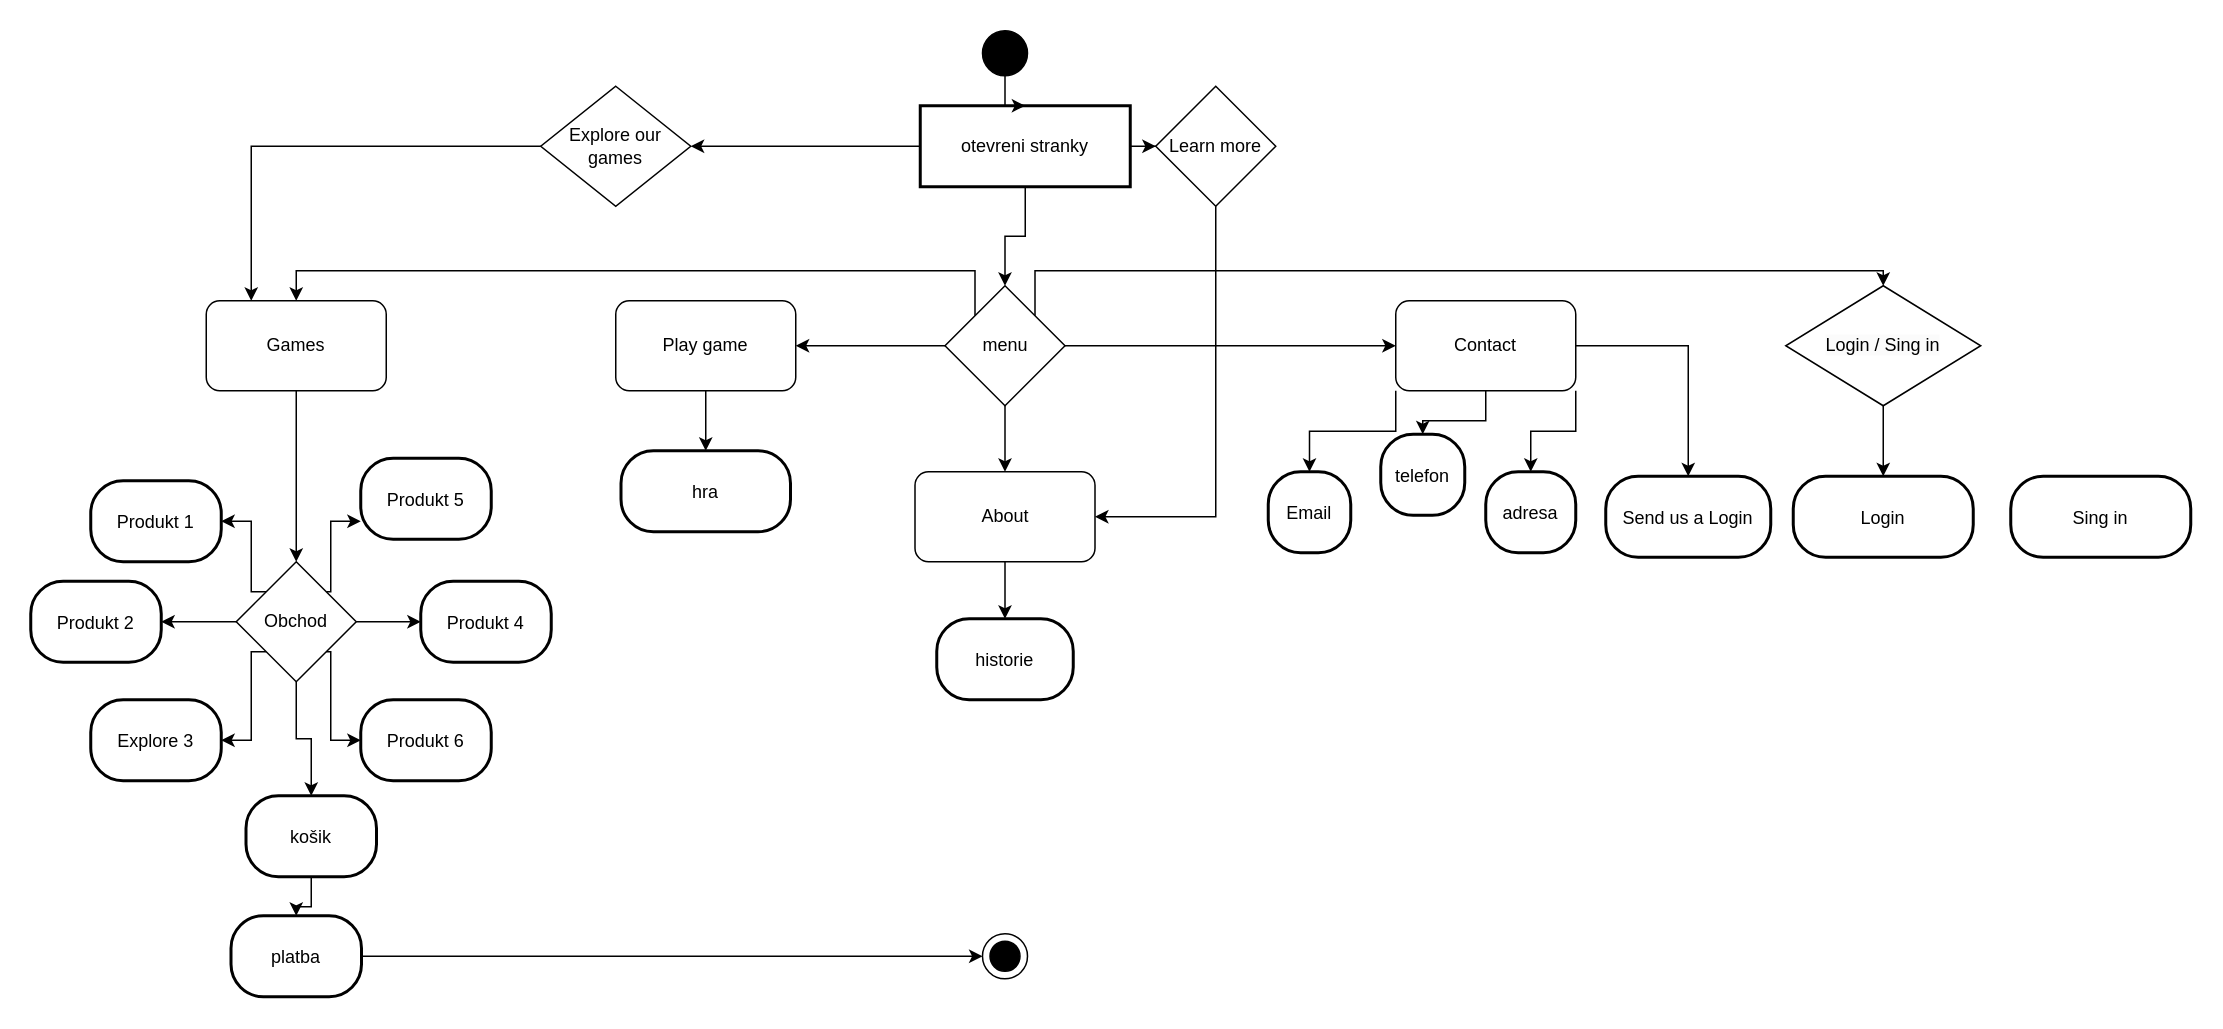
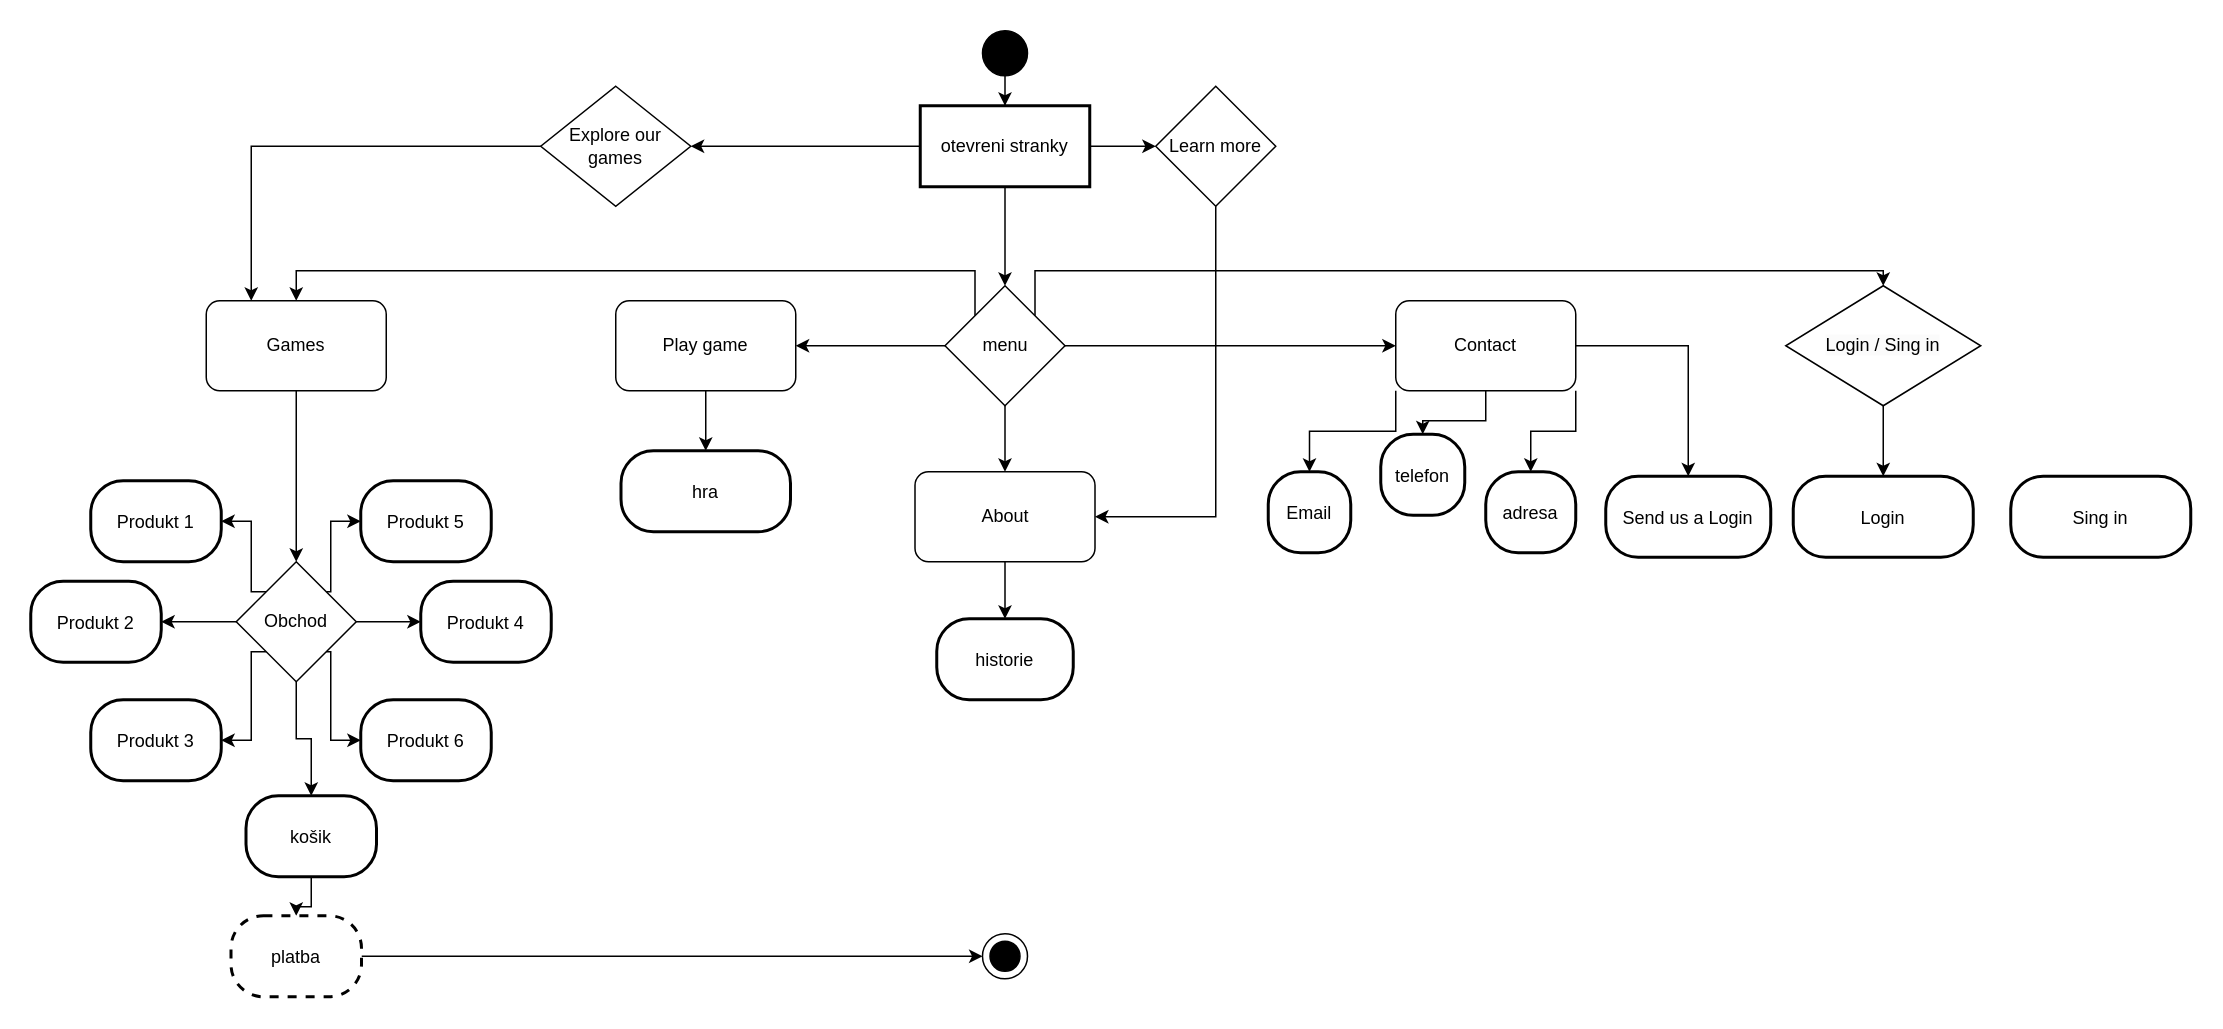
(1025, 146) -> (1005, 146)
(426, 499) -> (426, 521)
(155, 741) -> (155, 741)
(296, 956) -> (296, 956)
